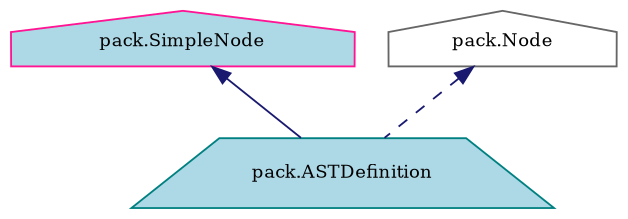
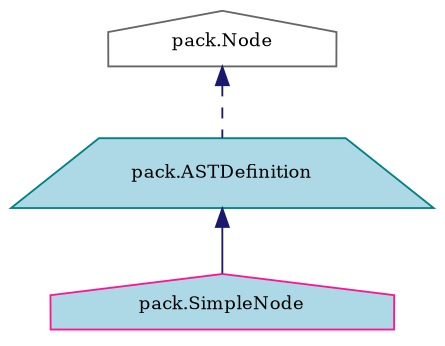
(264, 108) -> (222, 250)
